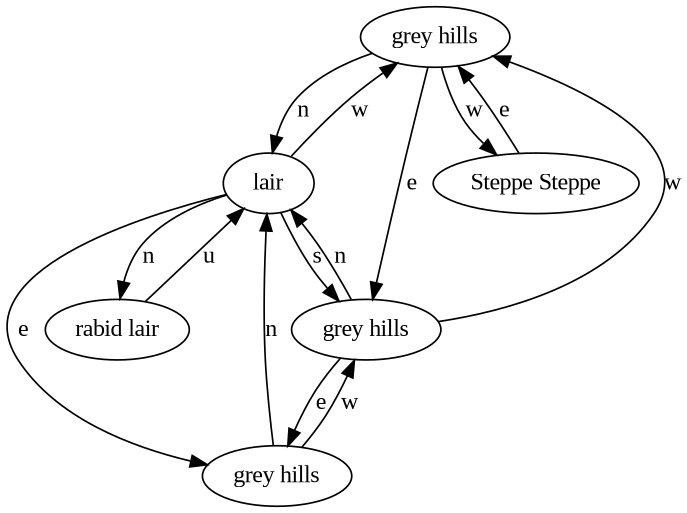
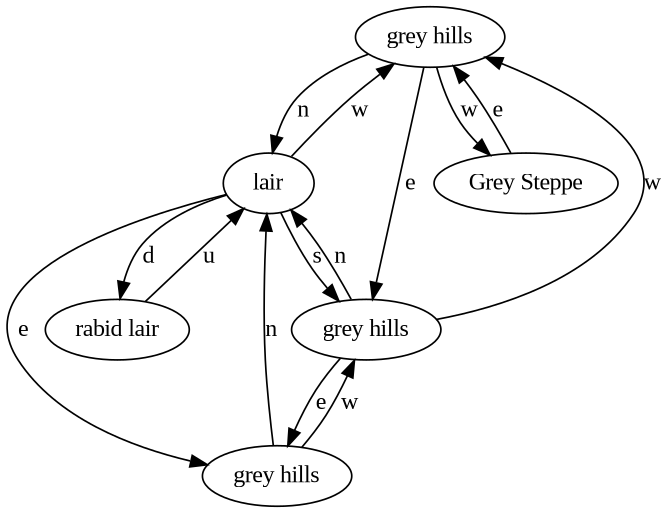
(536, 183) -> (526, 183)
(148, 256) -> (148, 256)
